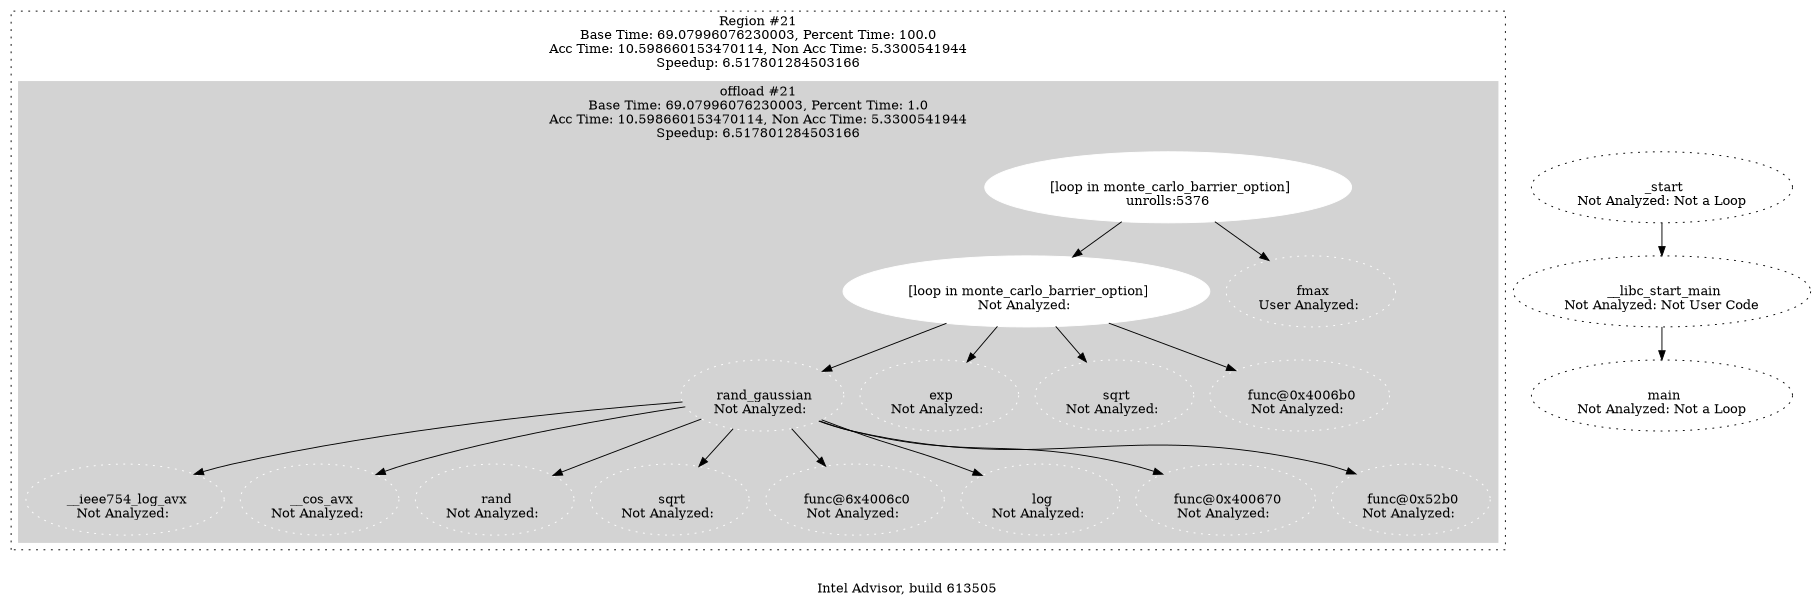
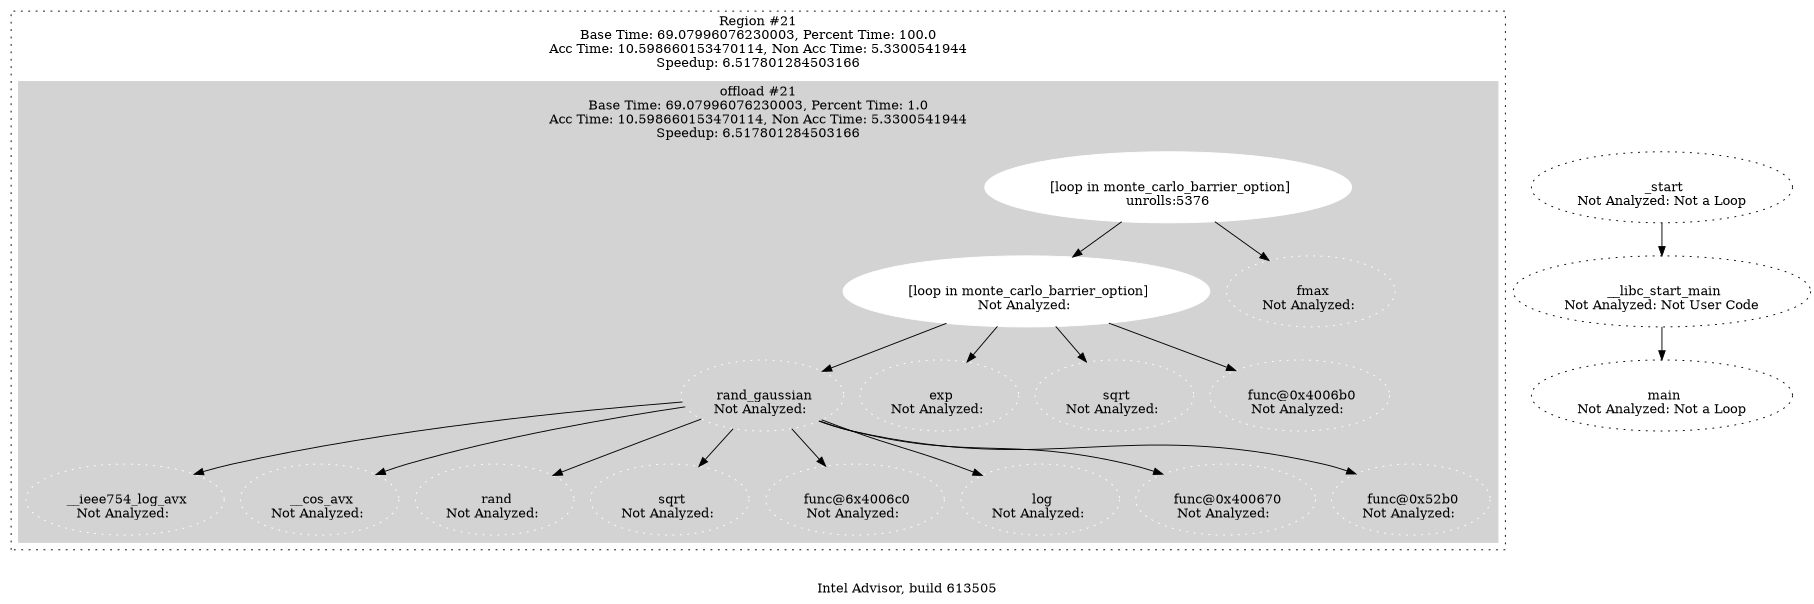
(1311, 291) -> (1311, 291)
